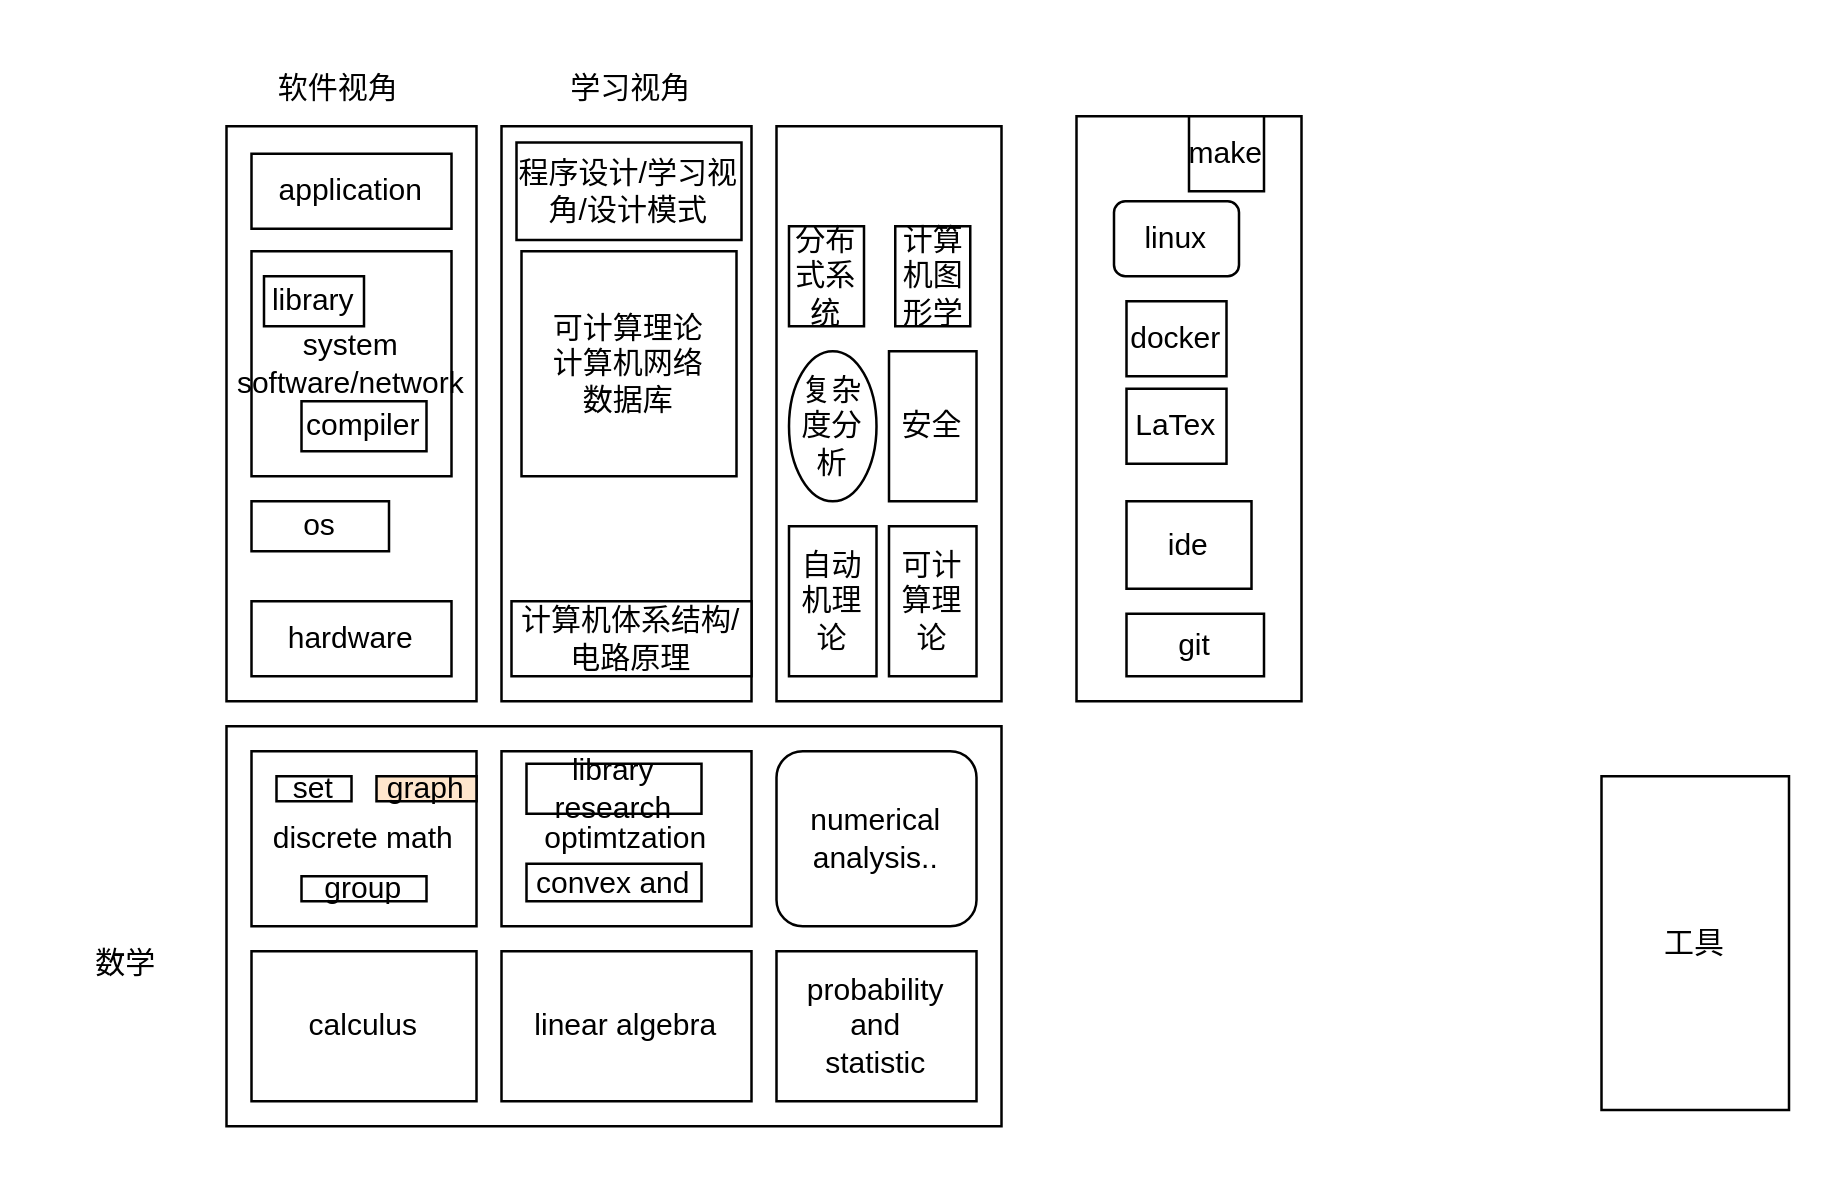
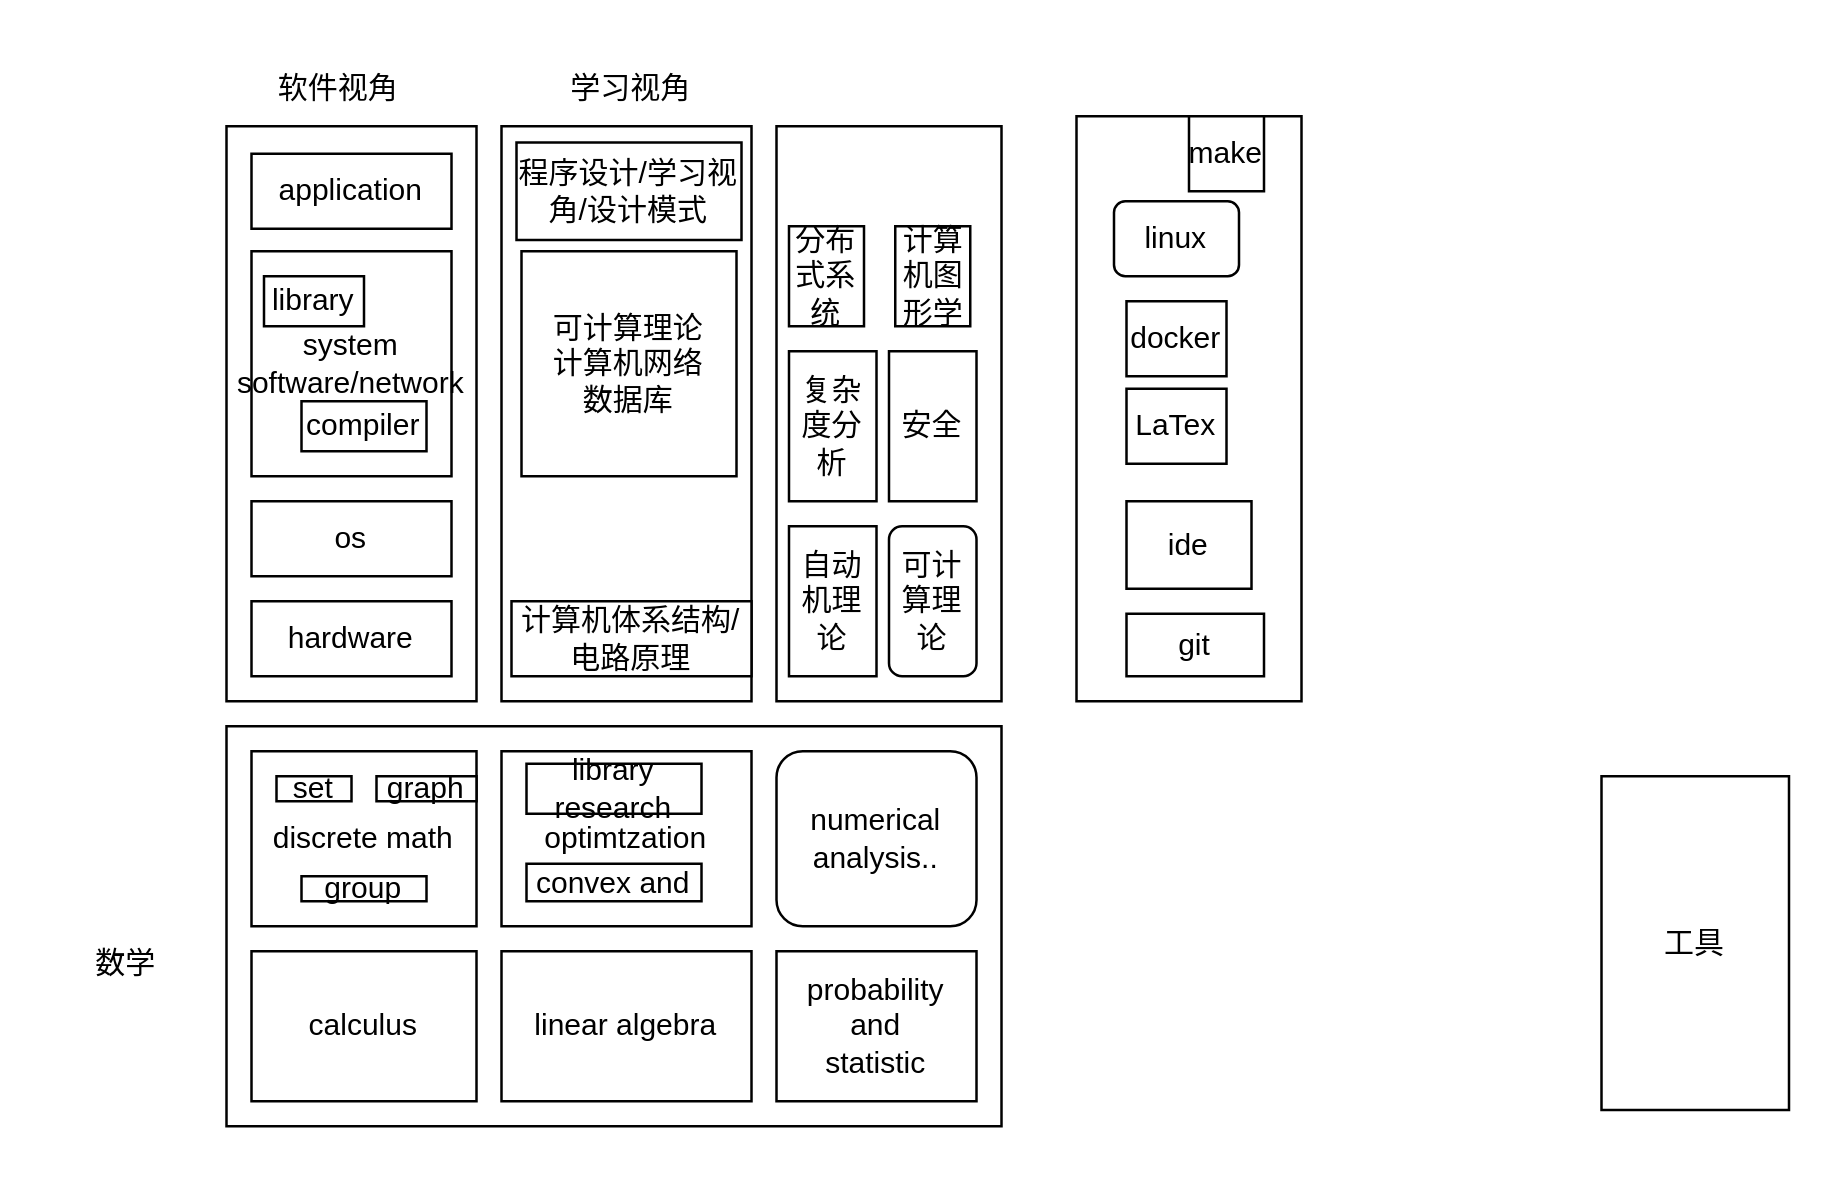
(833, 426) -> (833, 426)
(320, 526) -> (351, 539)
(933, 601) -> (933, 601)
(426, 789) -> (426, 789)
